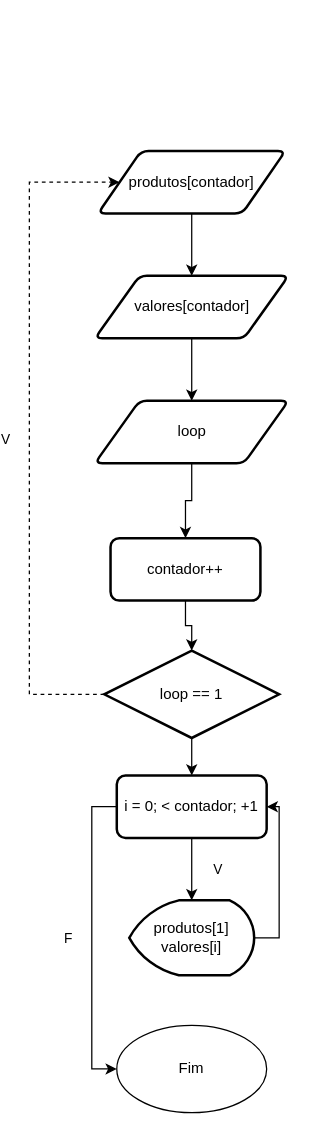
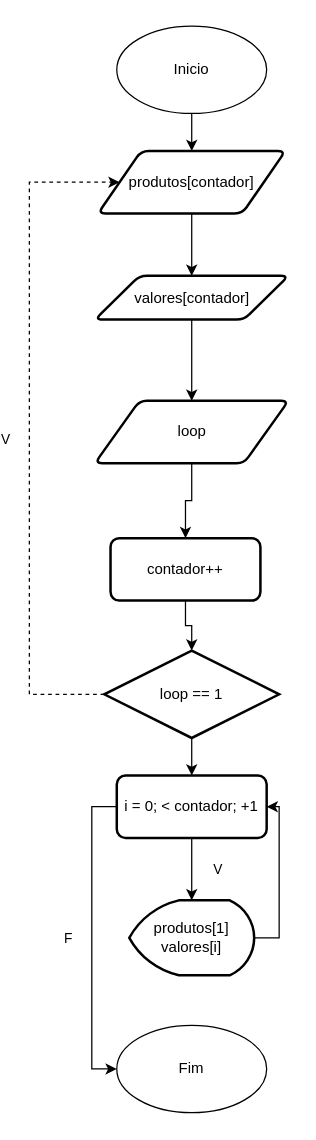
none -> (192, 69)
none -> (192, 127)
(192, 307) -> (192, 298)
